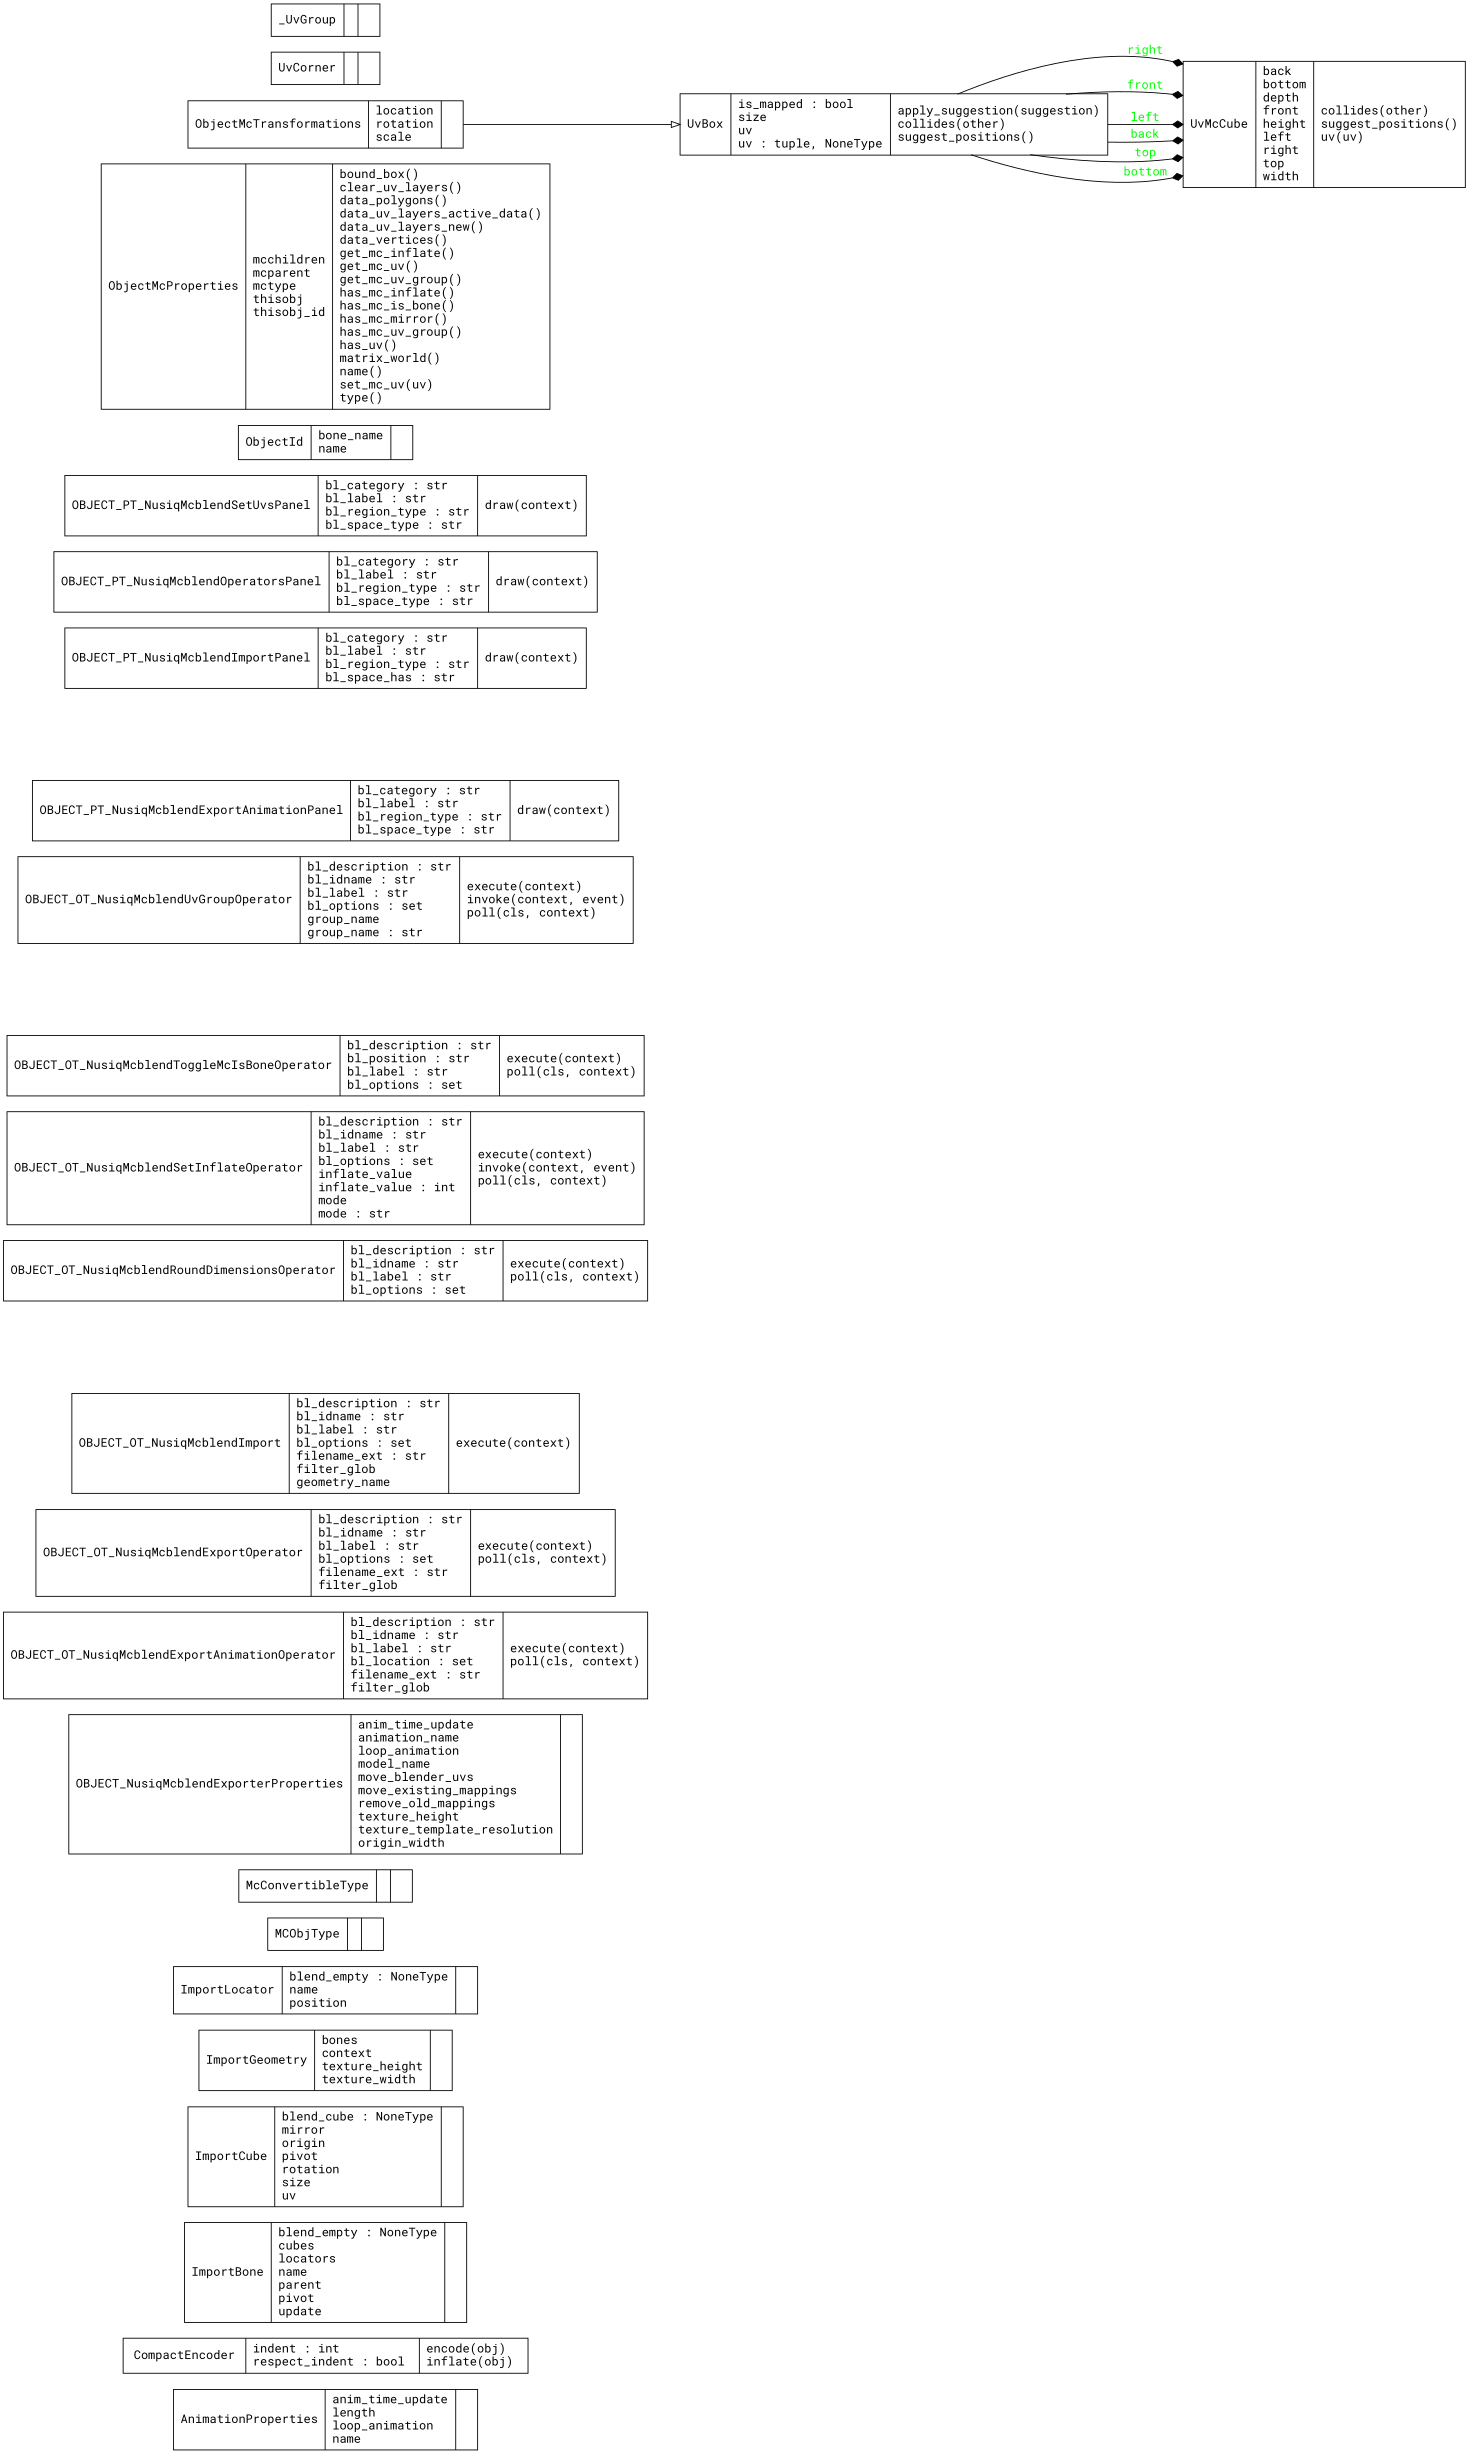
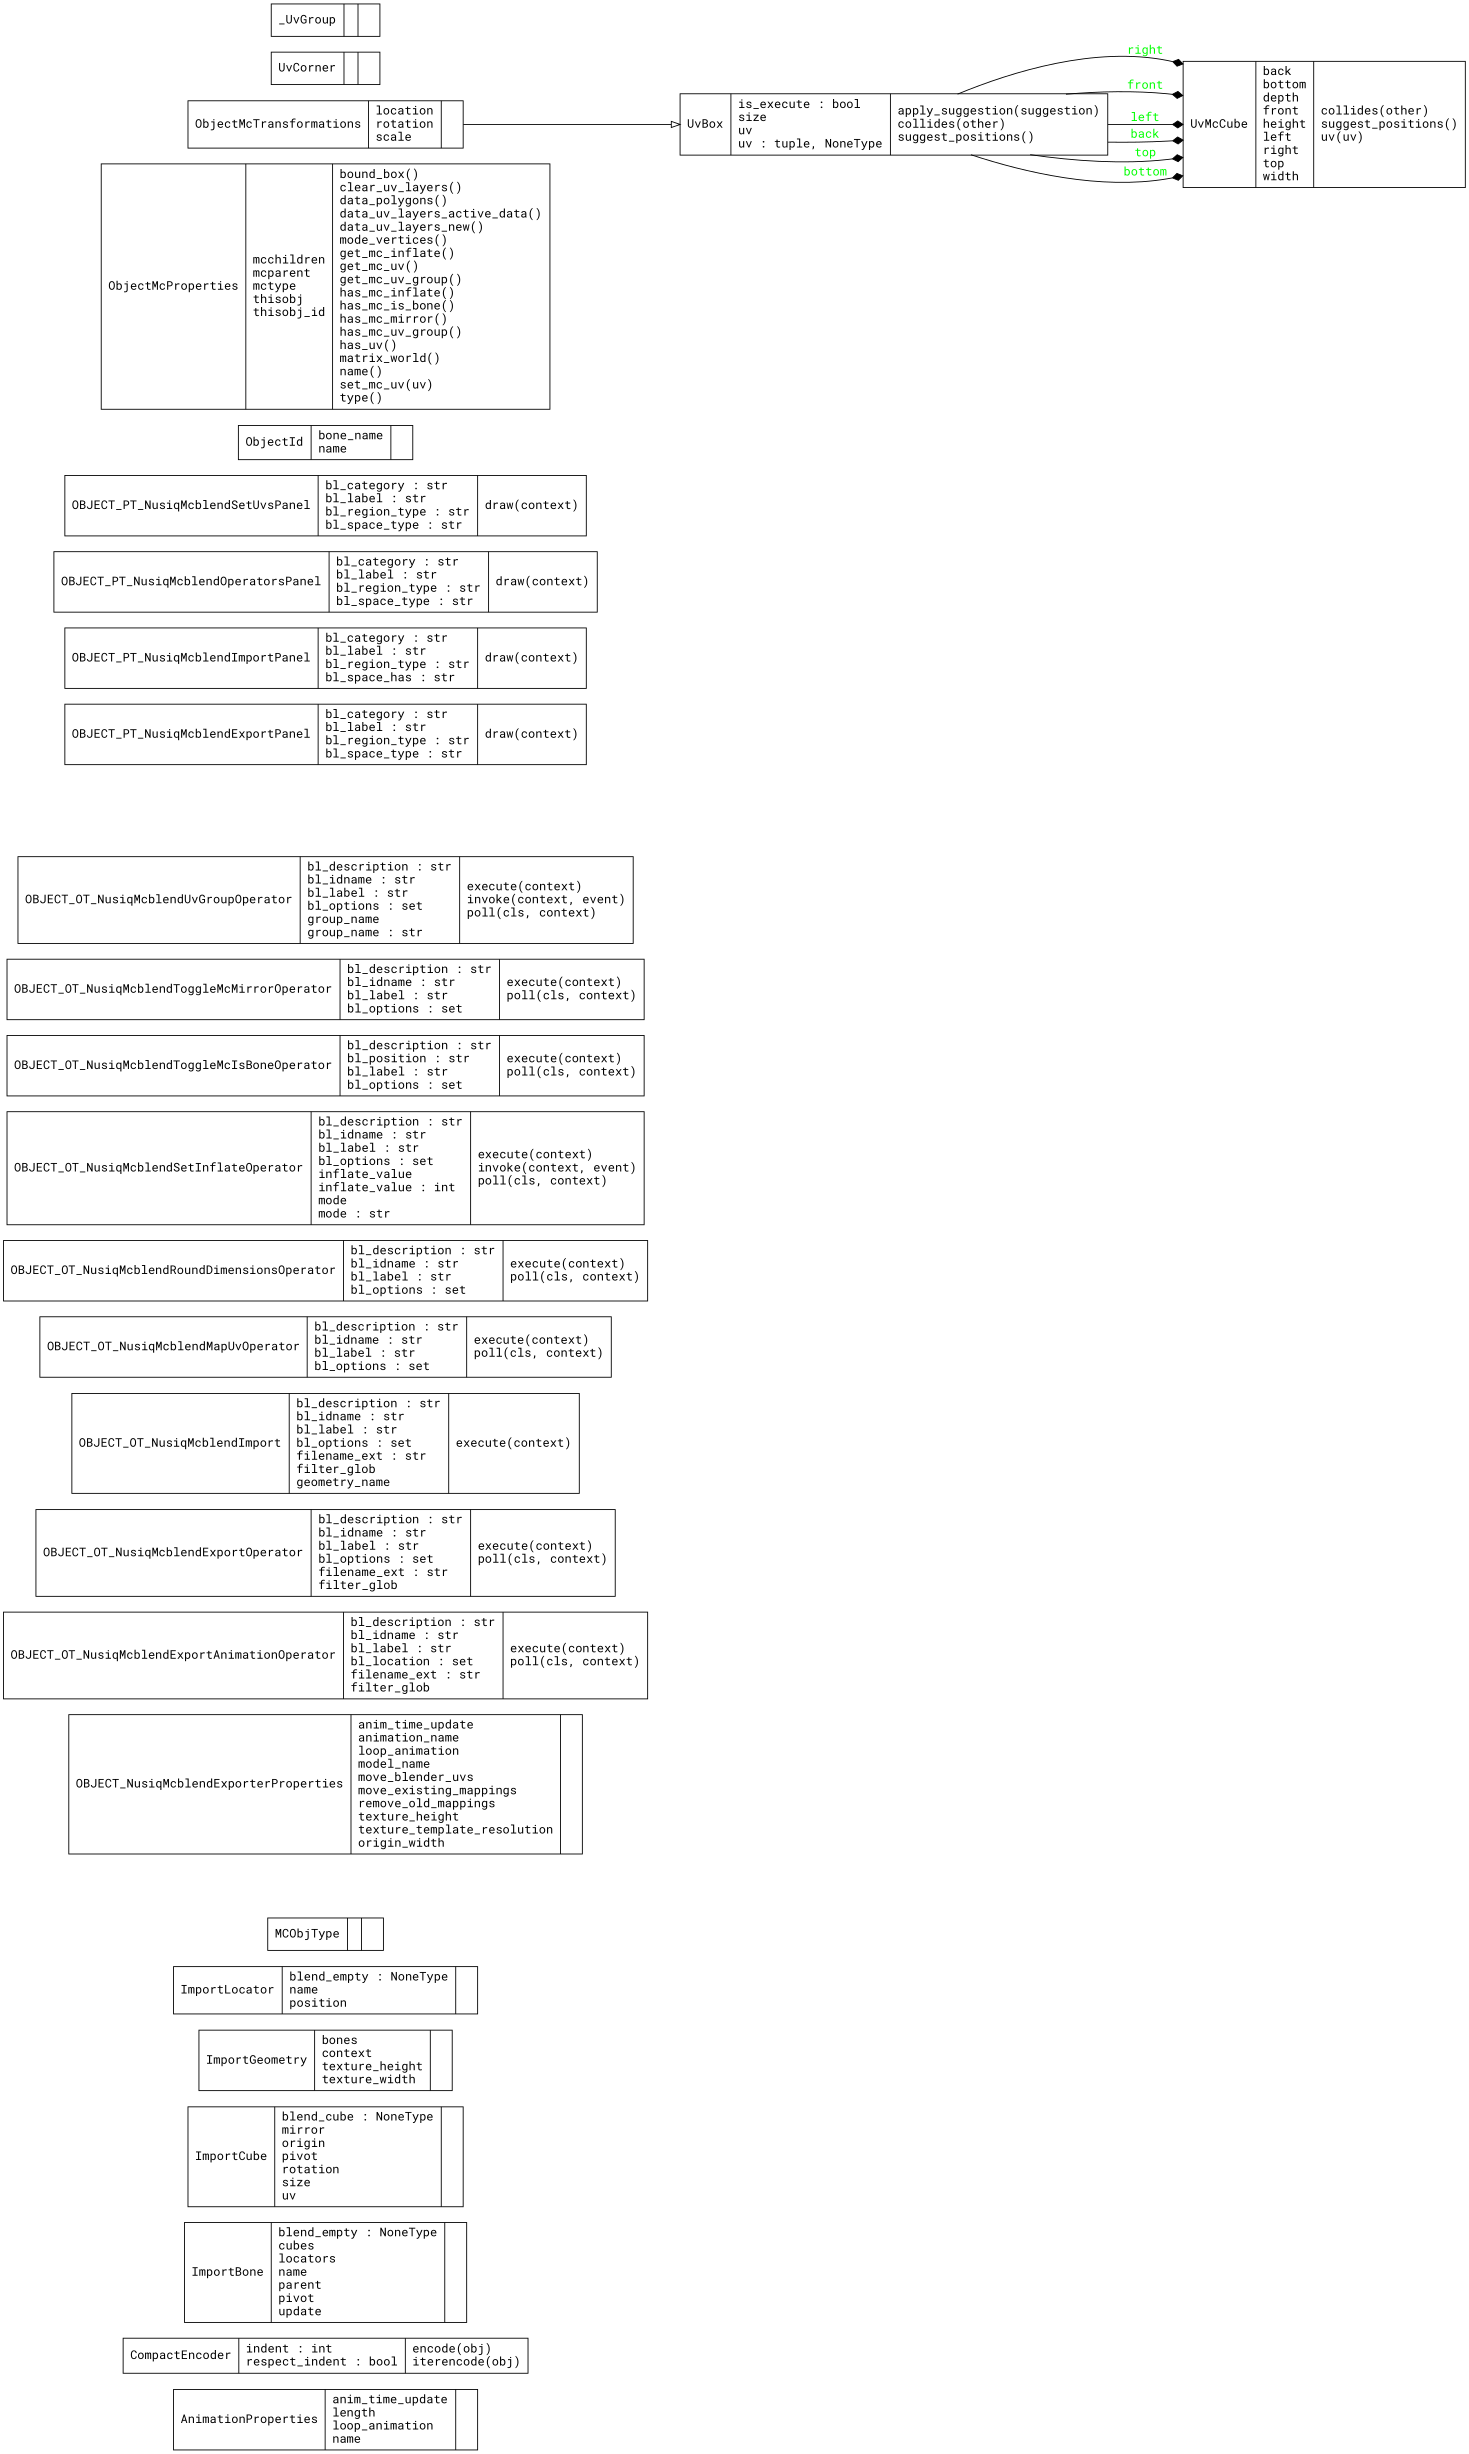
(796, 104) -> (800, 104)
(394, 240) -> (394, 240)
none -> (326, 734)
(326, 811) -> none
none -> (326, 989)
none -> (326, 1347)
(326, 1886) -> none
(470, 2362) -> (467, 2362)
